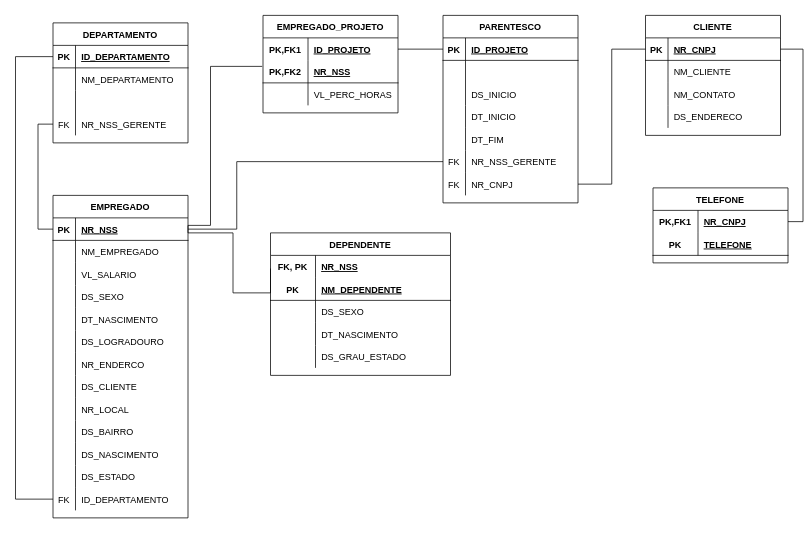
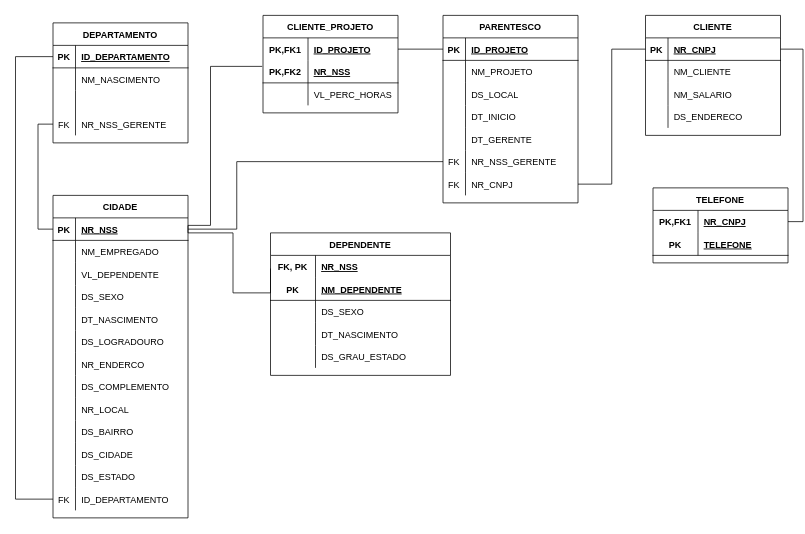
(330, 27) -> (330, 27)
none -> (522, 72)
(119, 80) -> (114, 80)
(494, 95) -> (491, 95)
(699, 95) -> (699, 95)
(486, 140) -> (496, 140)
(120, 207) -> (120, 207)
(106, 275) -> (114, 275)
(106, 387) -> (116, 387)
(114, 455) -> (104, 455)
